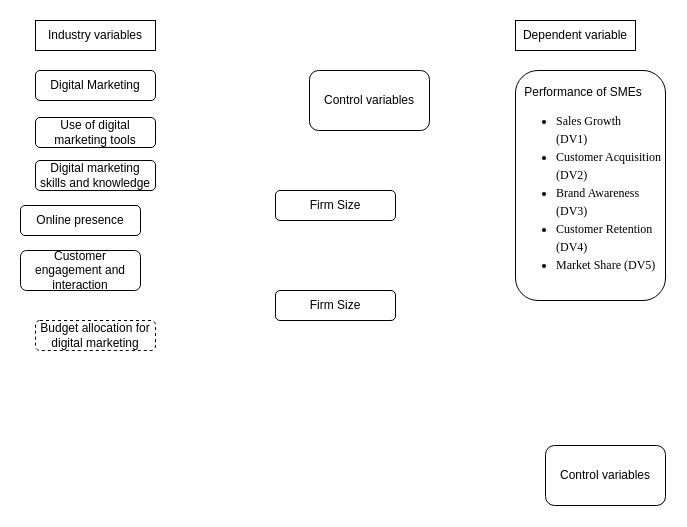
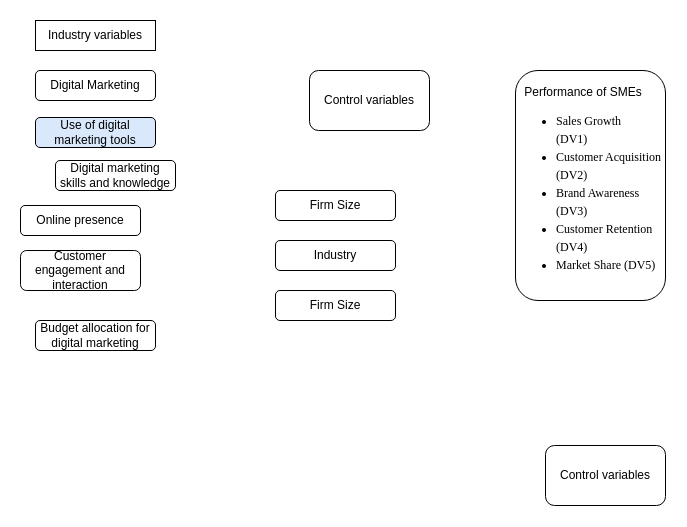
(576, 36) -> none
(96, 133) -> (96, 133)
(96, 176) -> (116, 176)
none -> (336, 256)
(96, 336) -> (96, 336)
